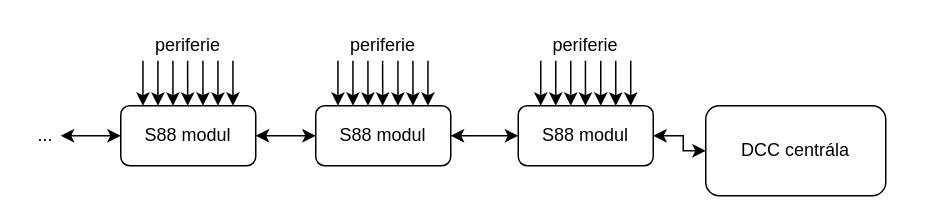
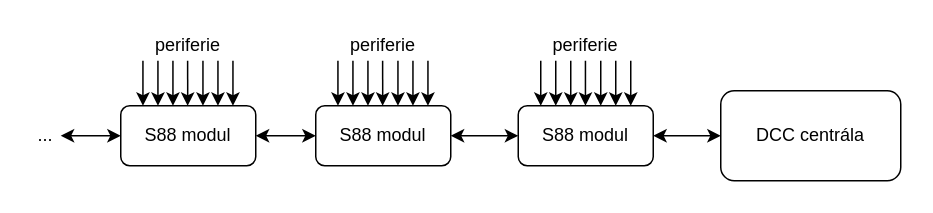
(796, 151) -> (811, 136)
